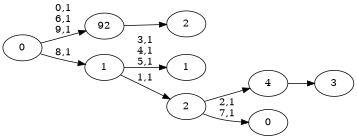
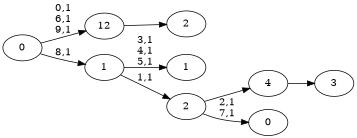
(104, 26) -> (104, 26)
